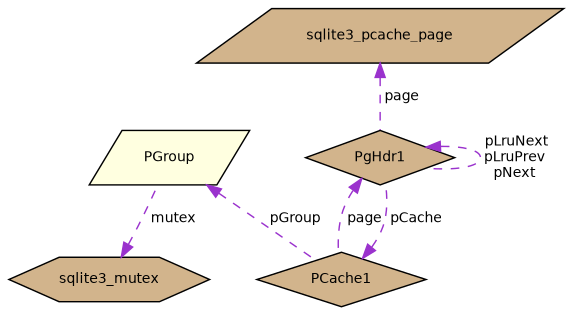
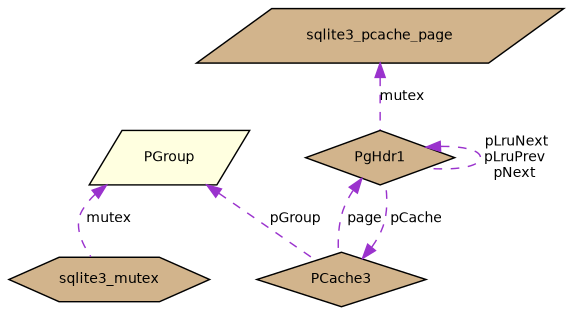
(400, 97) -> (400, 97)
(143, 215) -> (79, 224)
(341, 280) -> (341, 280)
